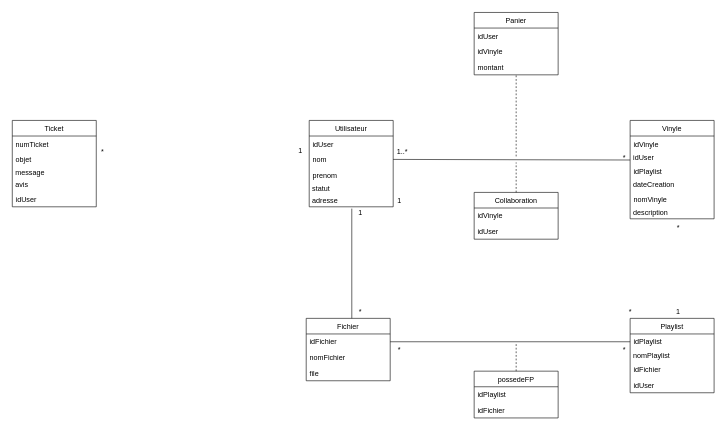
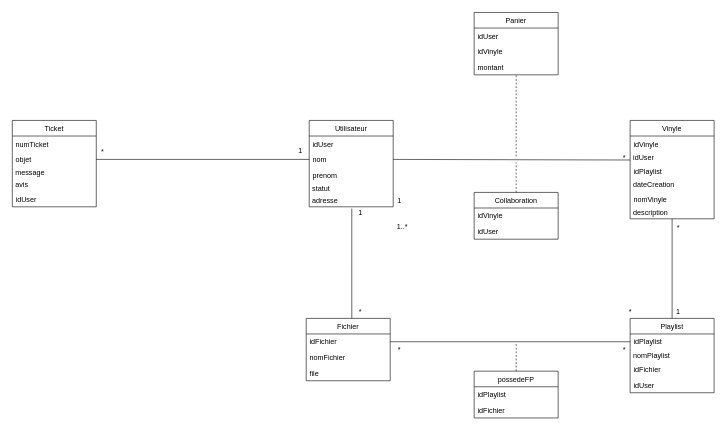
(402, 152) -> (402, 227)
none -> (202, 159)
none -> (672, 268)
